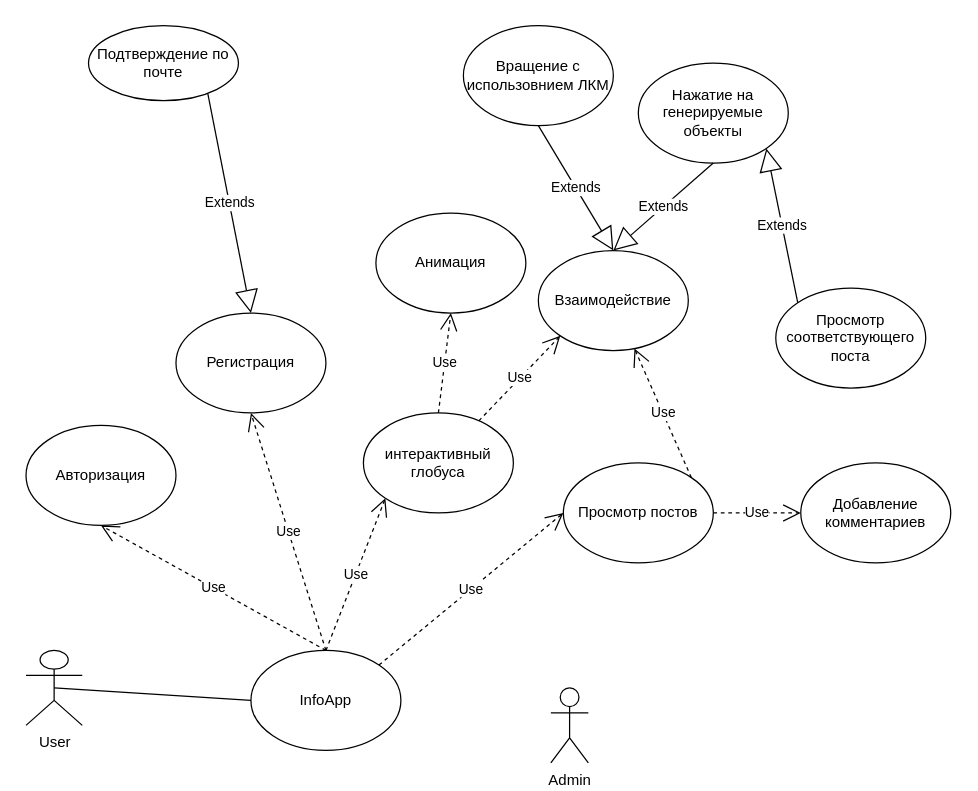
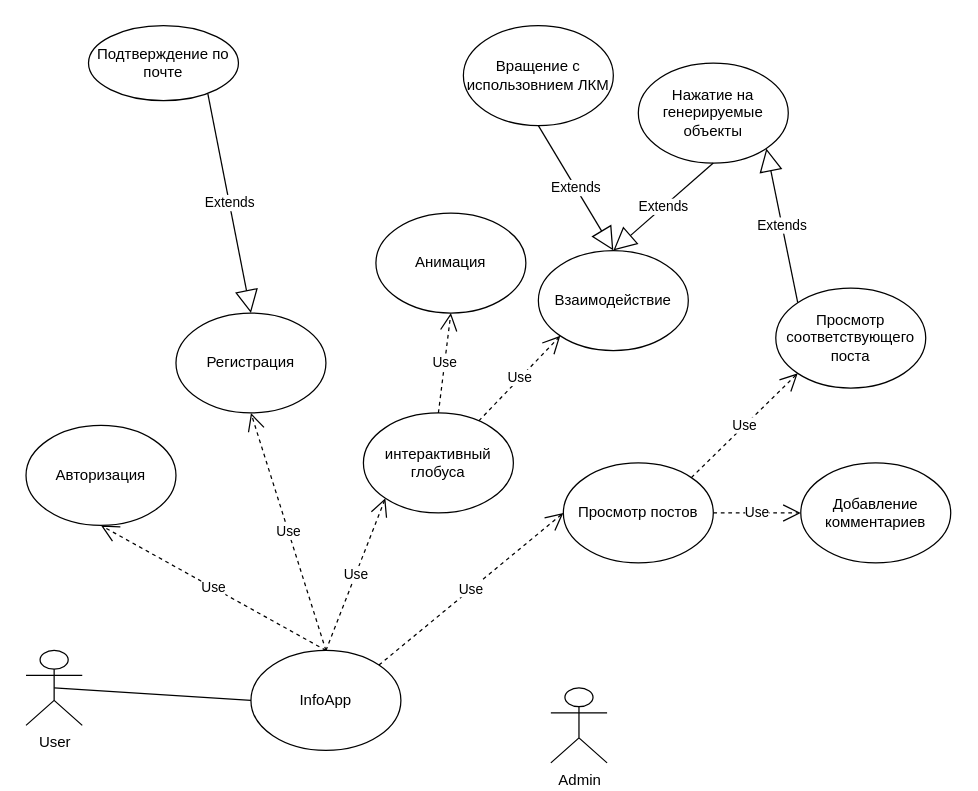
(663, 414) -> (743, 427)
(569, 726) -> (579, 726)
